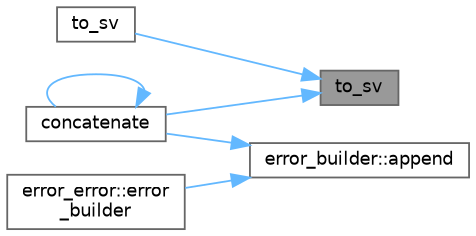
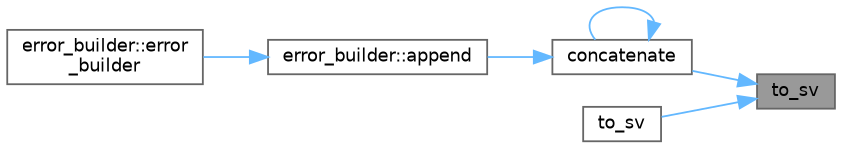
(199, 138) -> (511, 57)
(96, 202) -> (105, 57)
